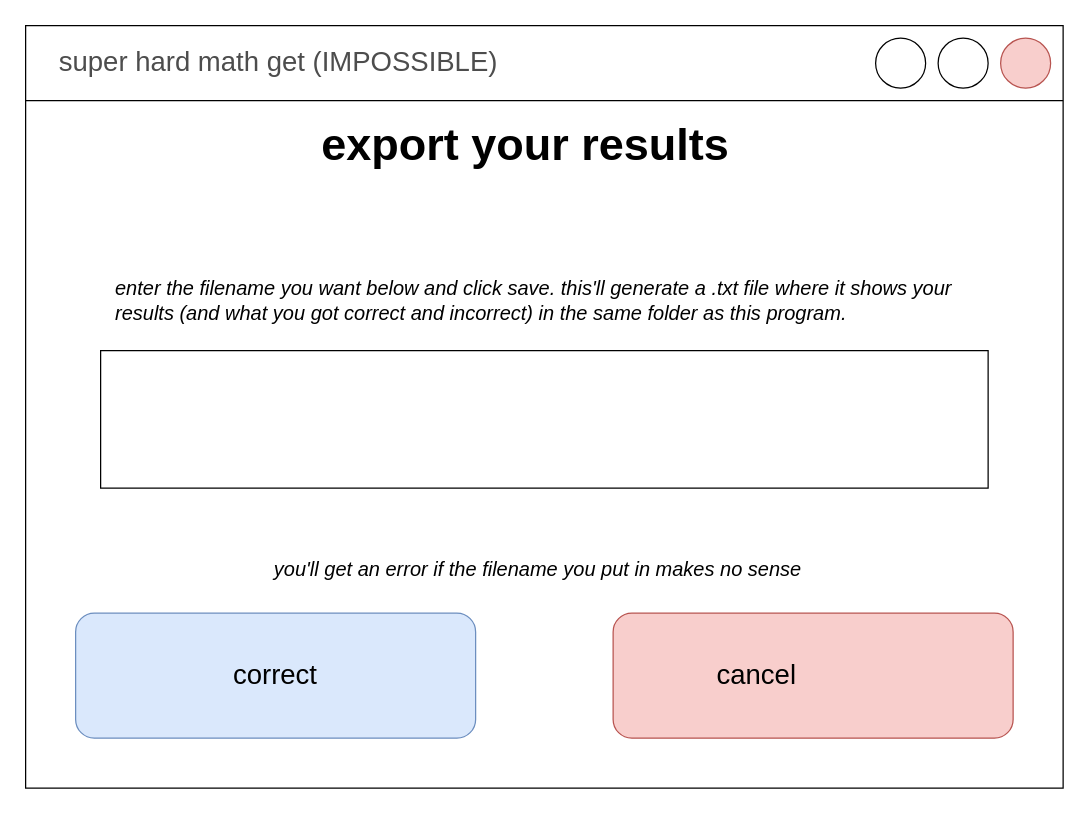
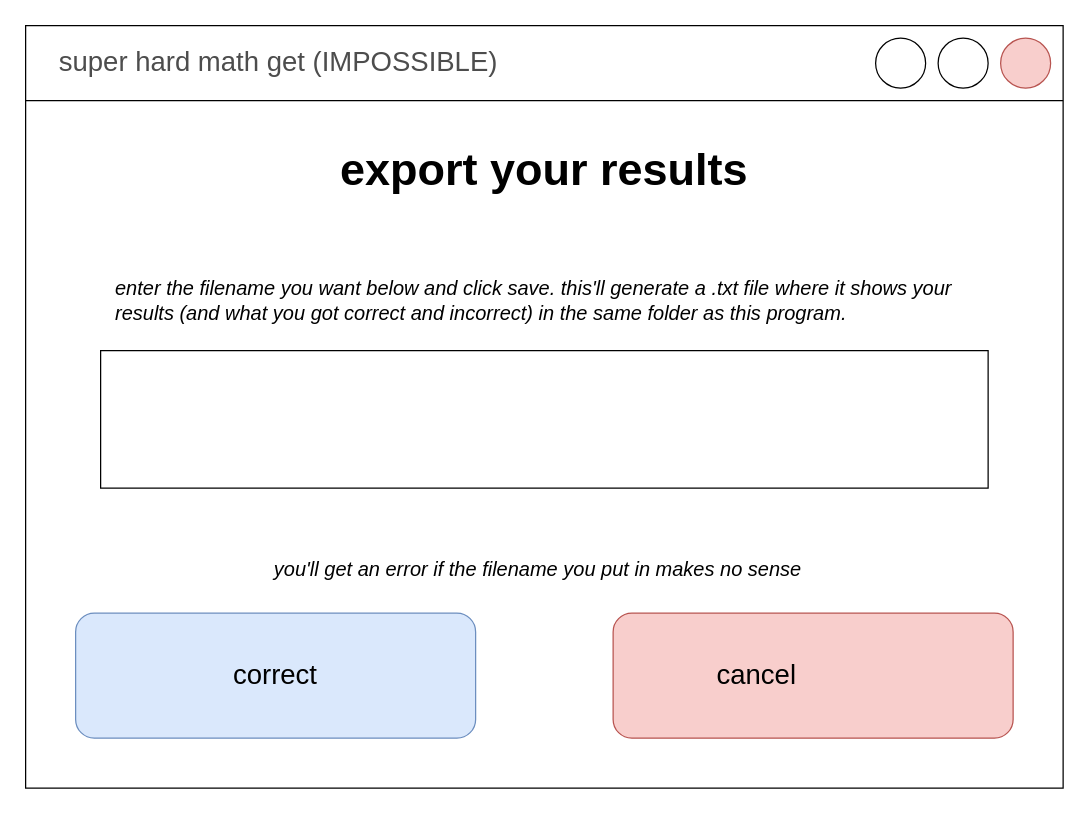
(526, 144) -> (544, 169)
